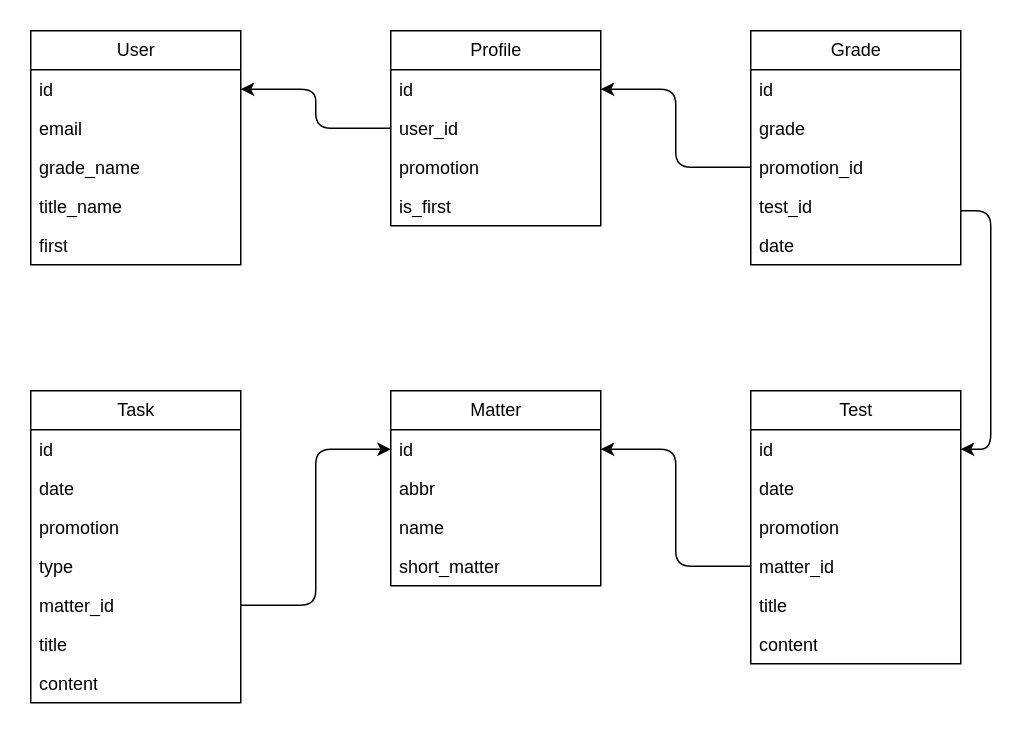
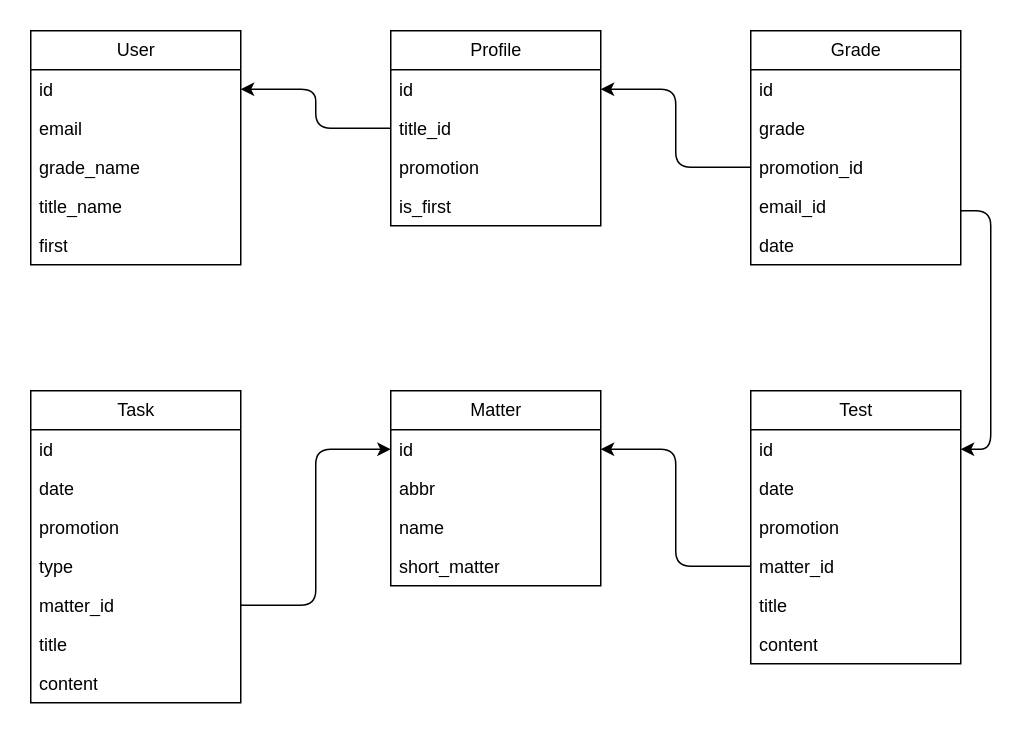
(433, 130) -> (433, 130)
(793, 208) -> (793, 208)
